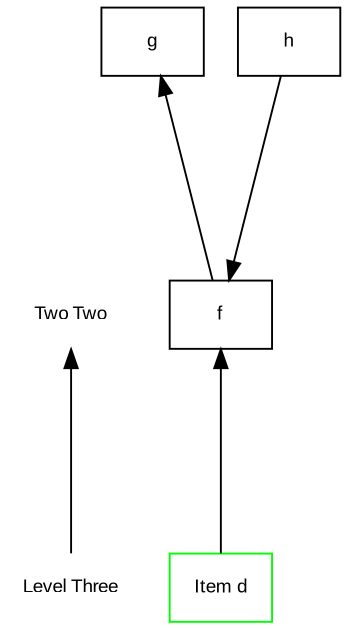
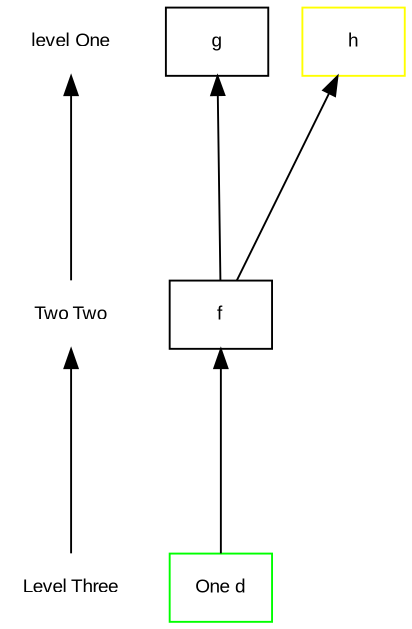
none -> (71, 42)
(289, 42) -> (354, 42)
(257, 169) -> (283, 187)
(221, 588) -> (221, 588)
